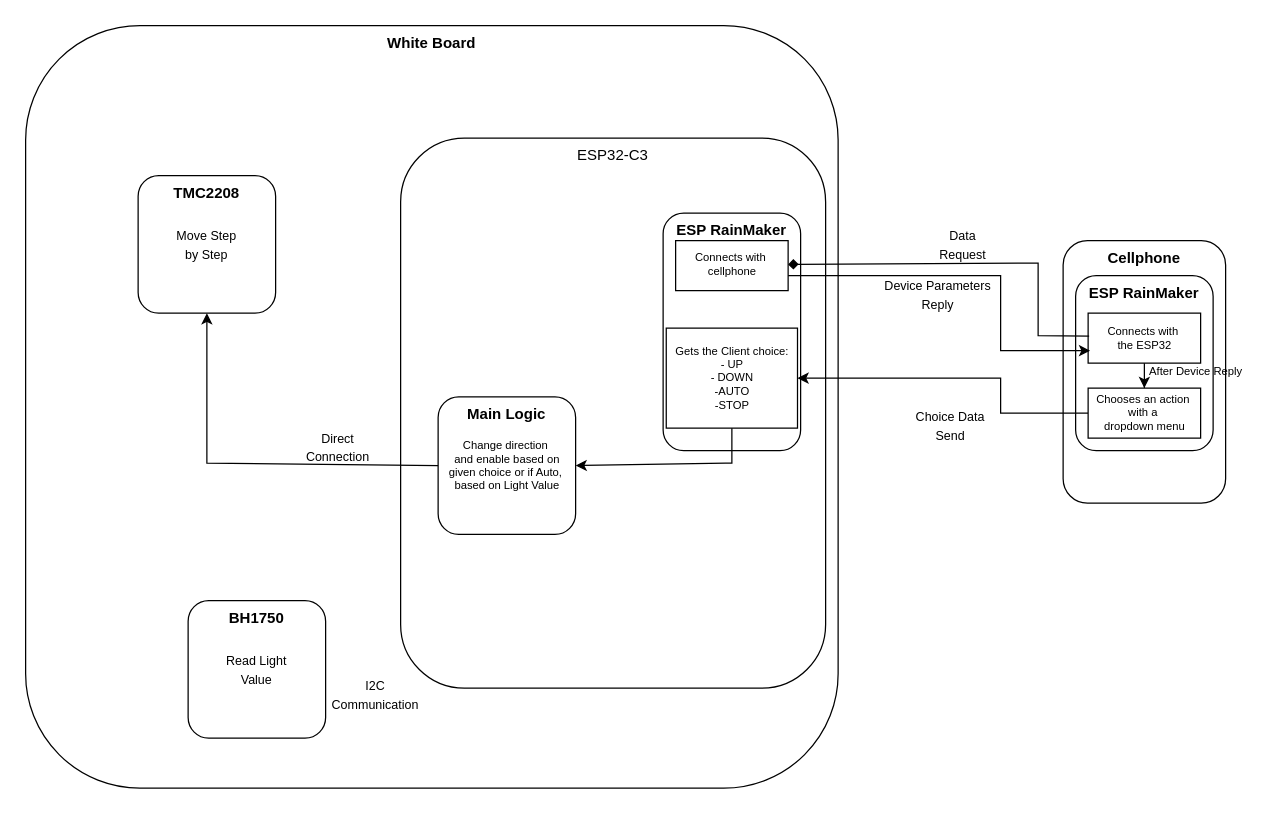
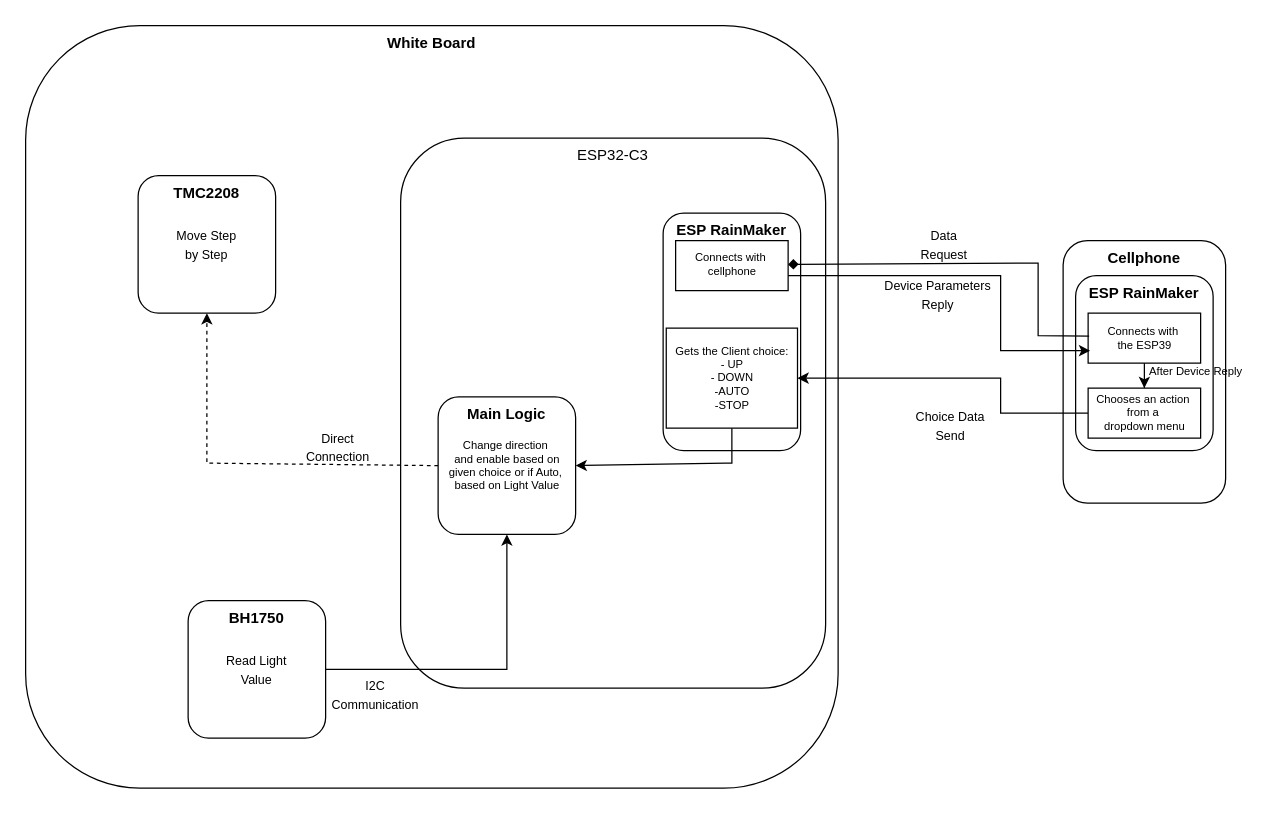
(963, 244) -> (944, 244)
(1145, 338) -> (1145, 338)
(1145, 413) -> (1145, 413)
(250, 464) -> (250, 464)
none -> (480, 669)
